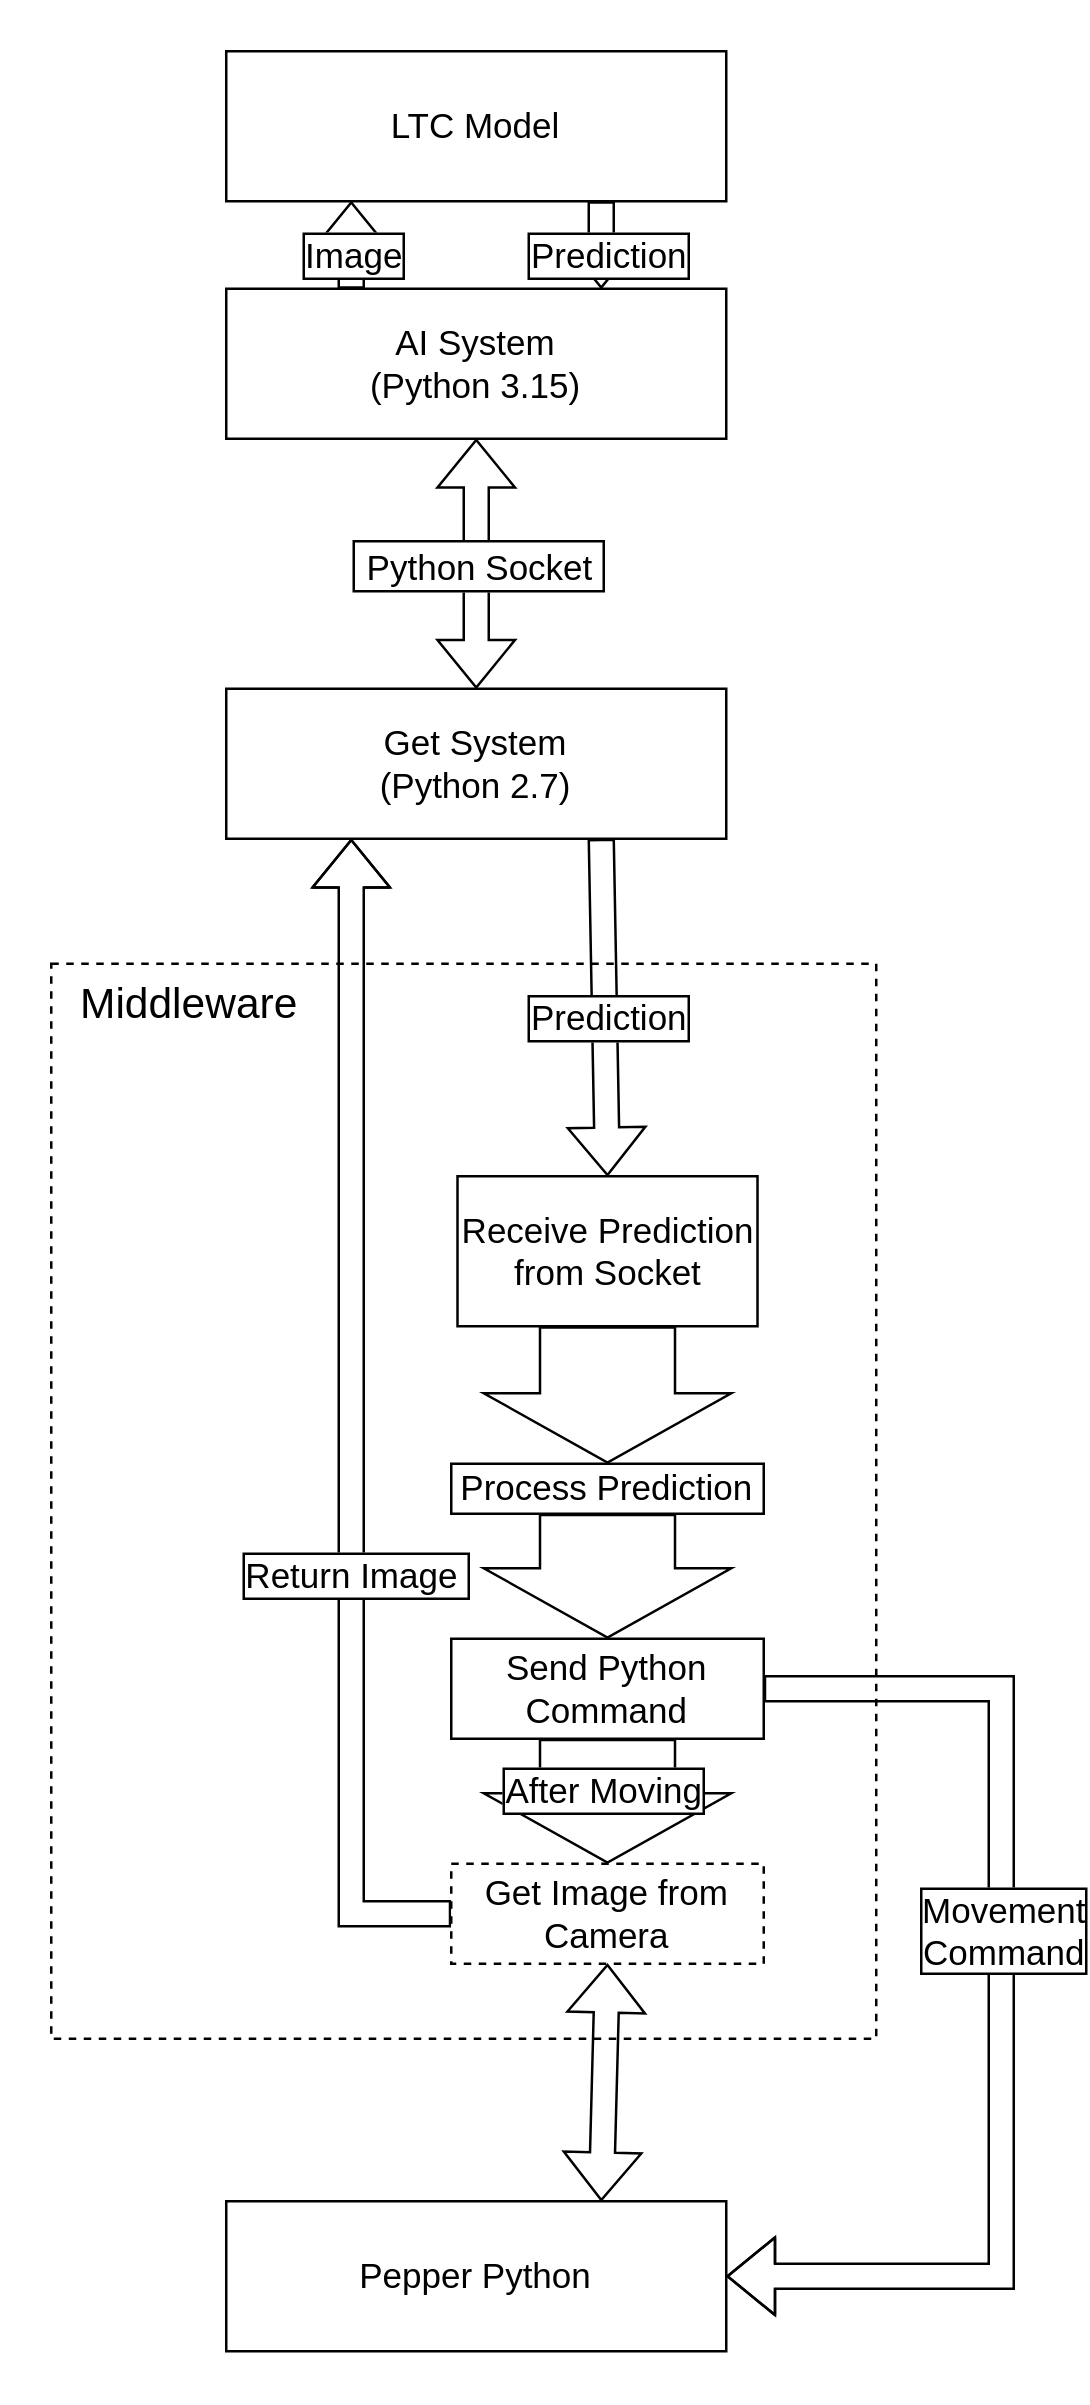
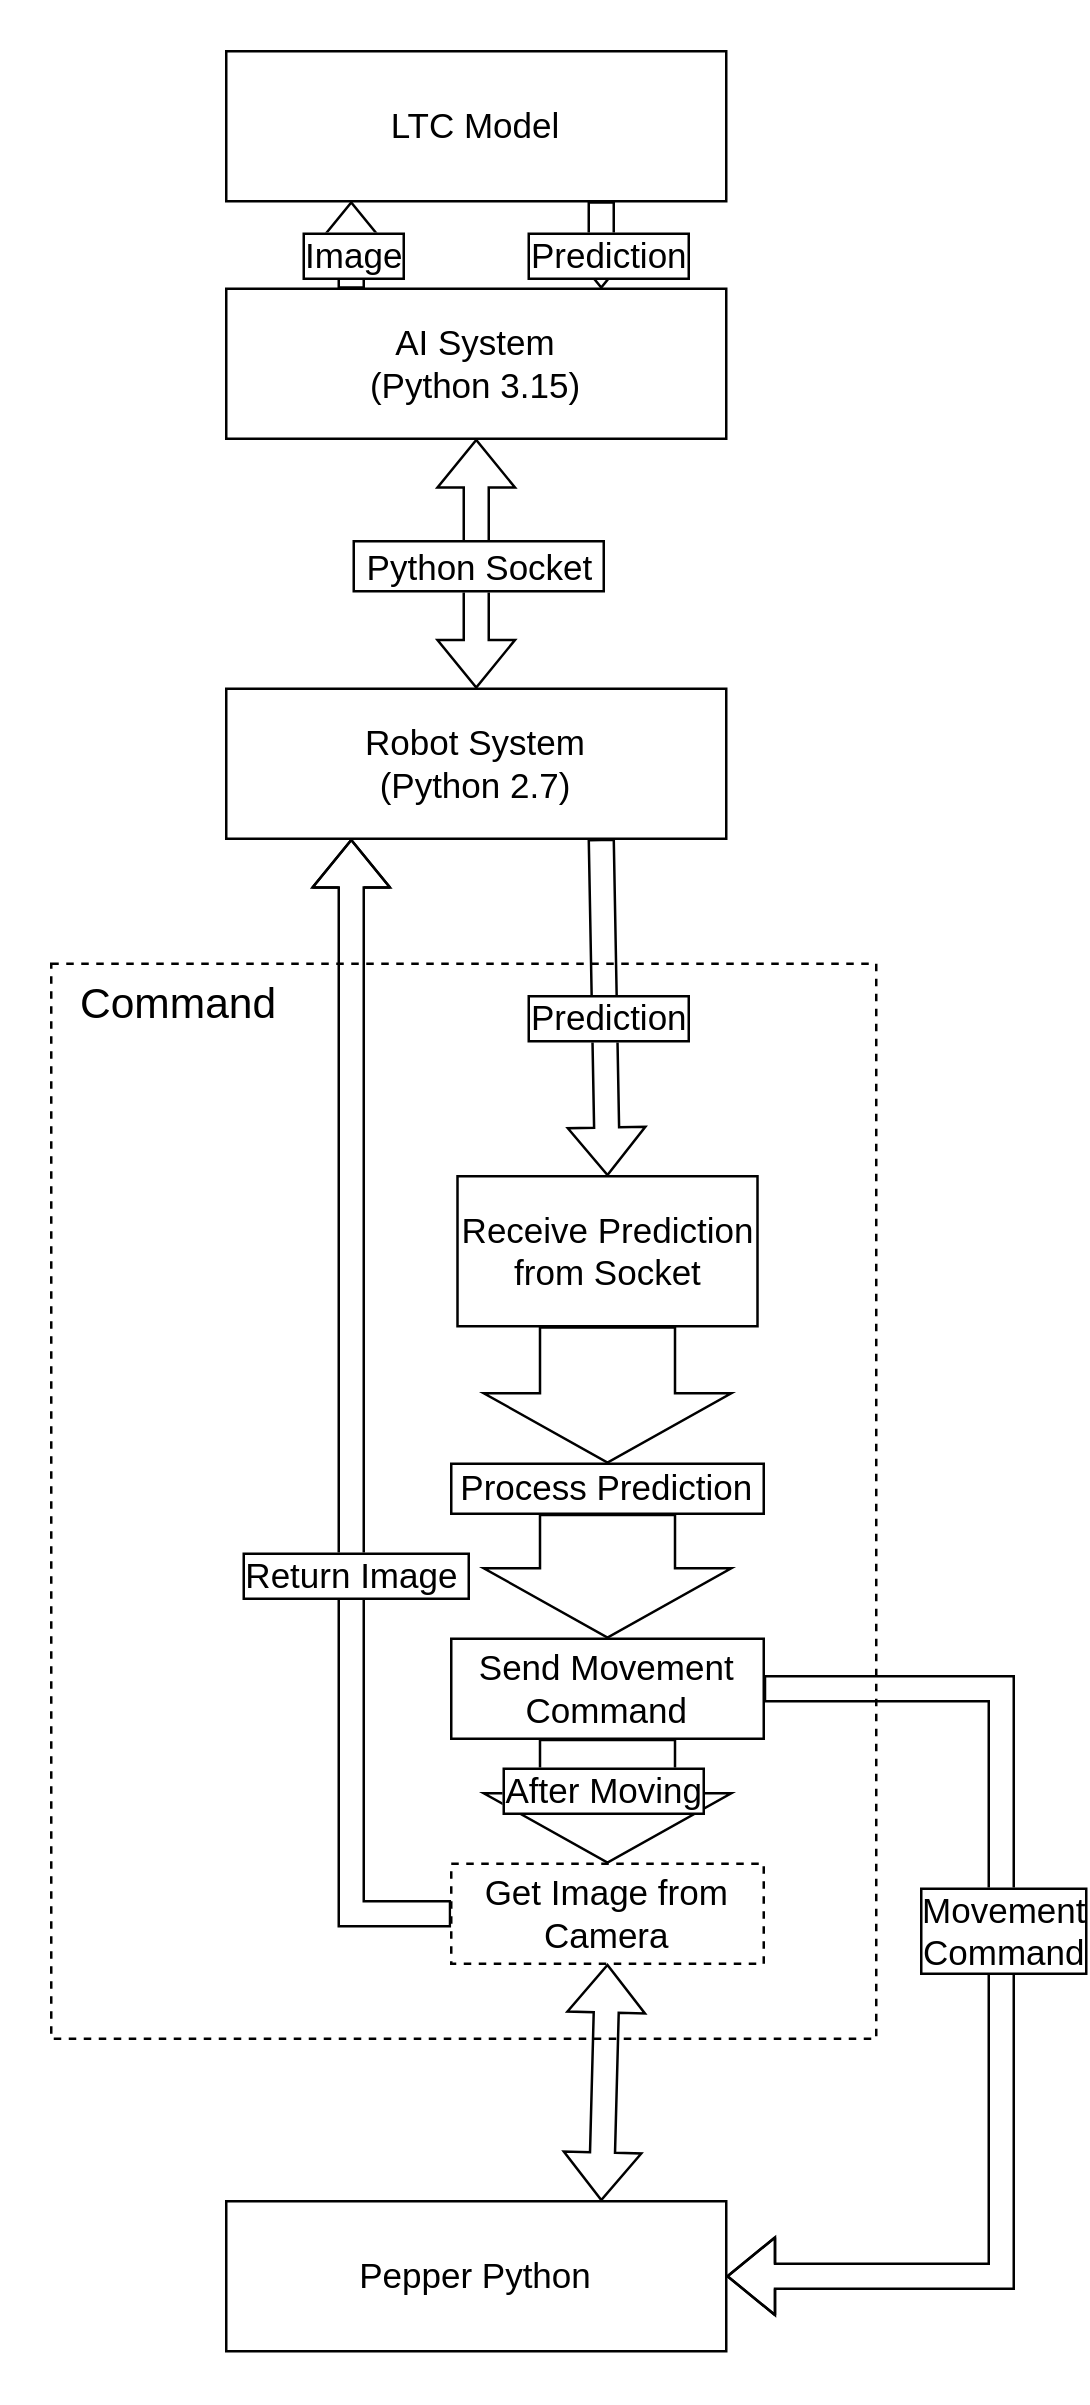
(476, 764) -> (476, 764)
(189, 1007) -> (165, 1007)
(608, 1689) -> (608, 1689)
